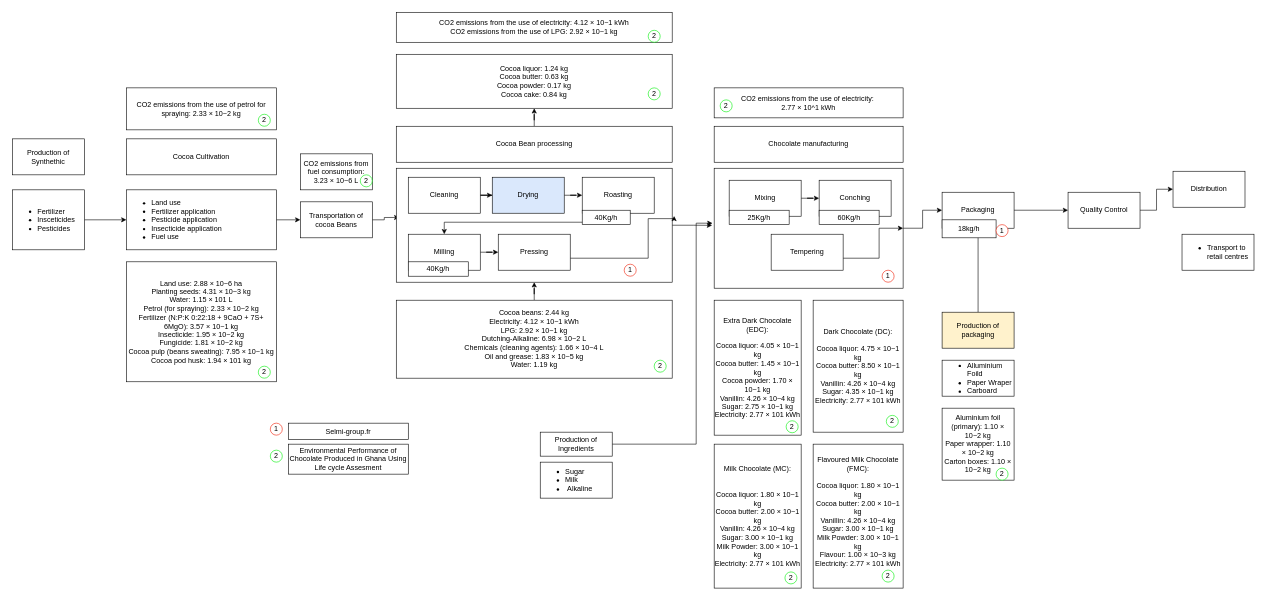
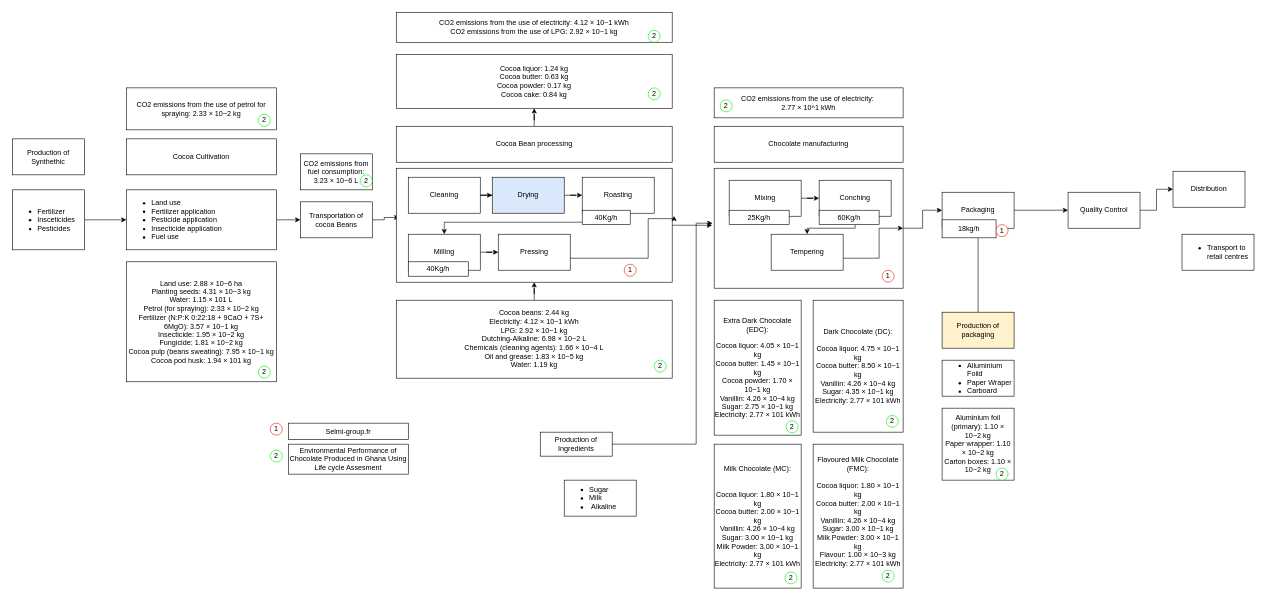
none -> (808, 228)
(576, 480) -> (600, 498)
